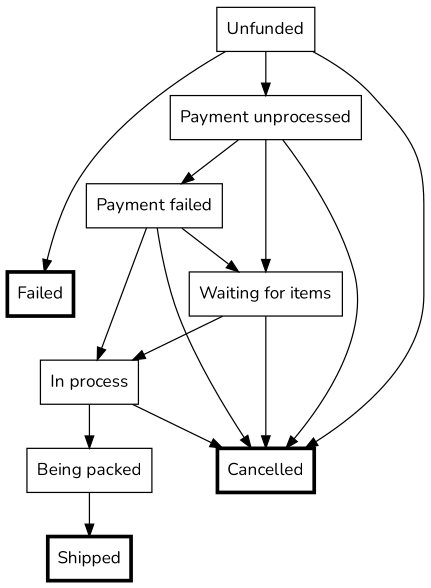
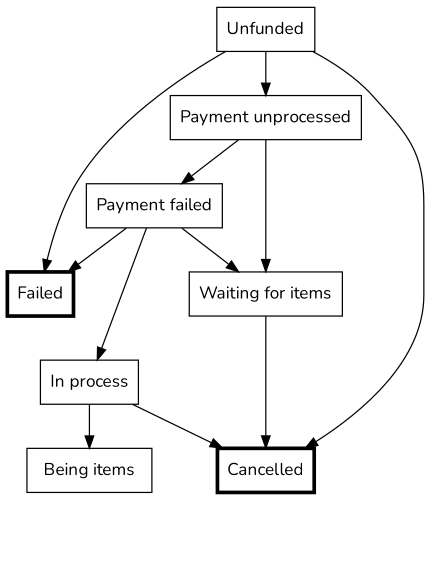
(356, 288) -> none
(179, 337) -> none
(191, 343) -> (102, 246)
(89, 470) -> (89, 470)
(89, 559) -> none
